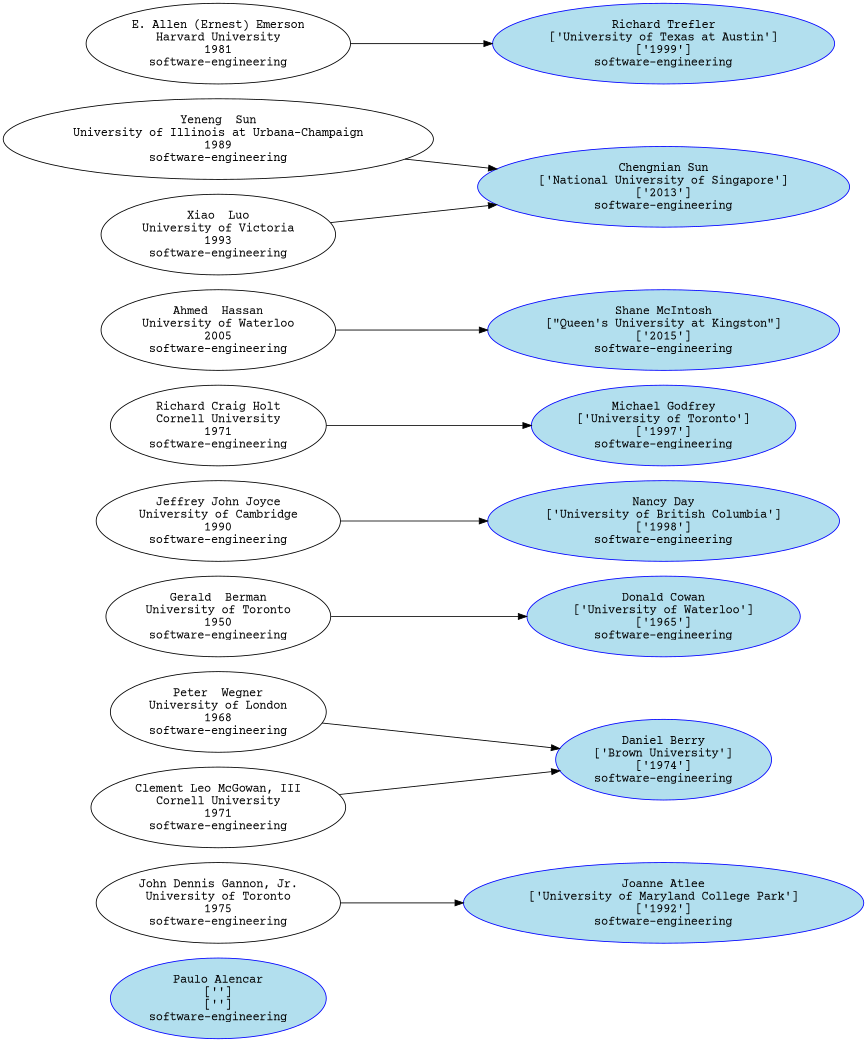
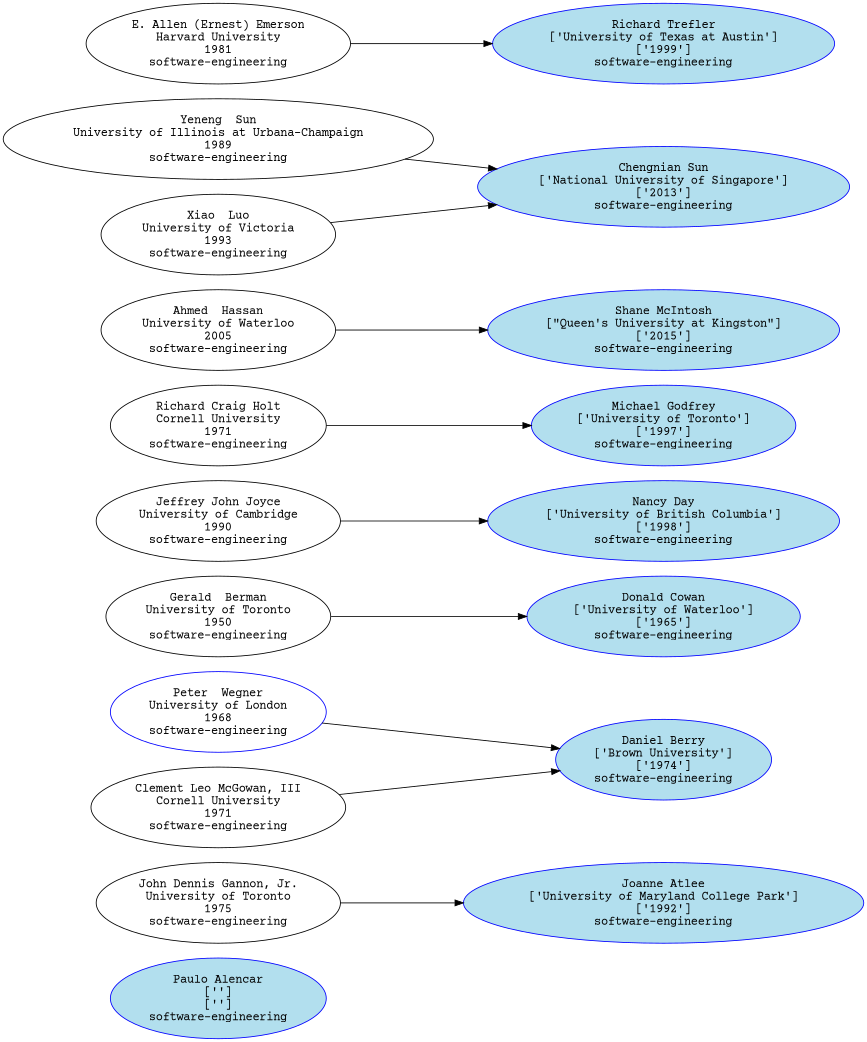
(218, 712) -> (218, 712)
